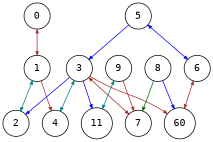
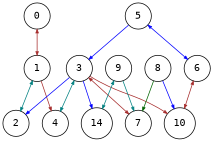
(126, 88) -> (126, 88)
(97, 123) -> (97, 123)
(180, 123) -> (180, 123)
